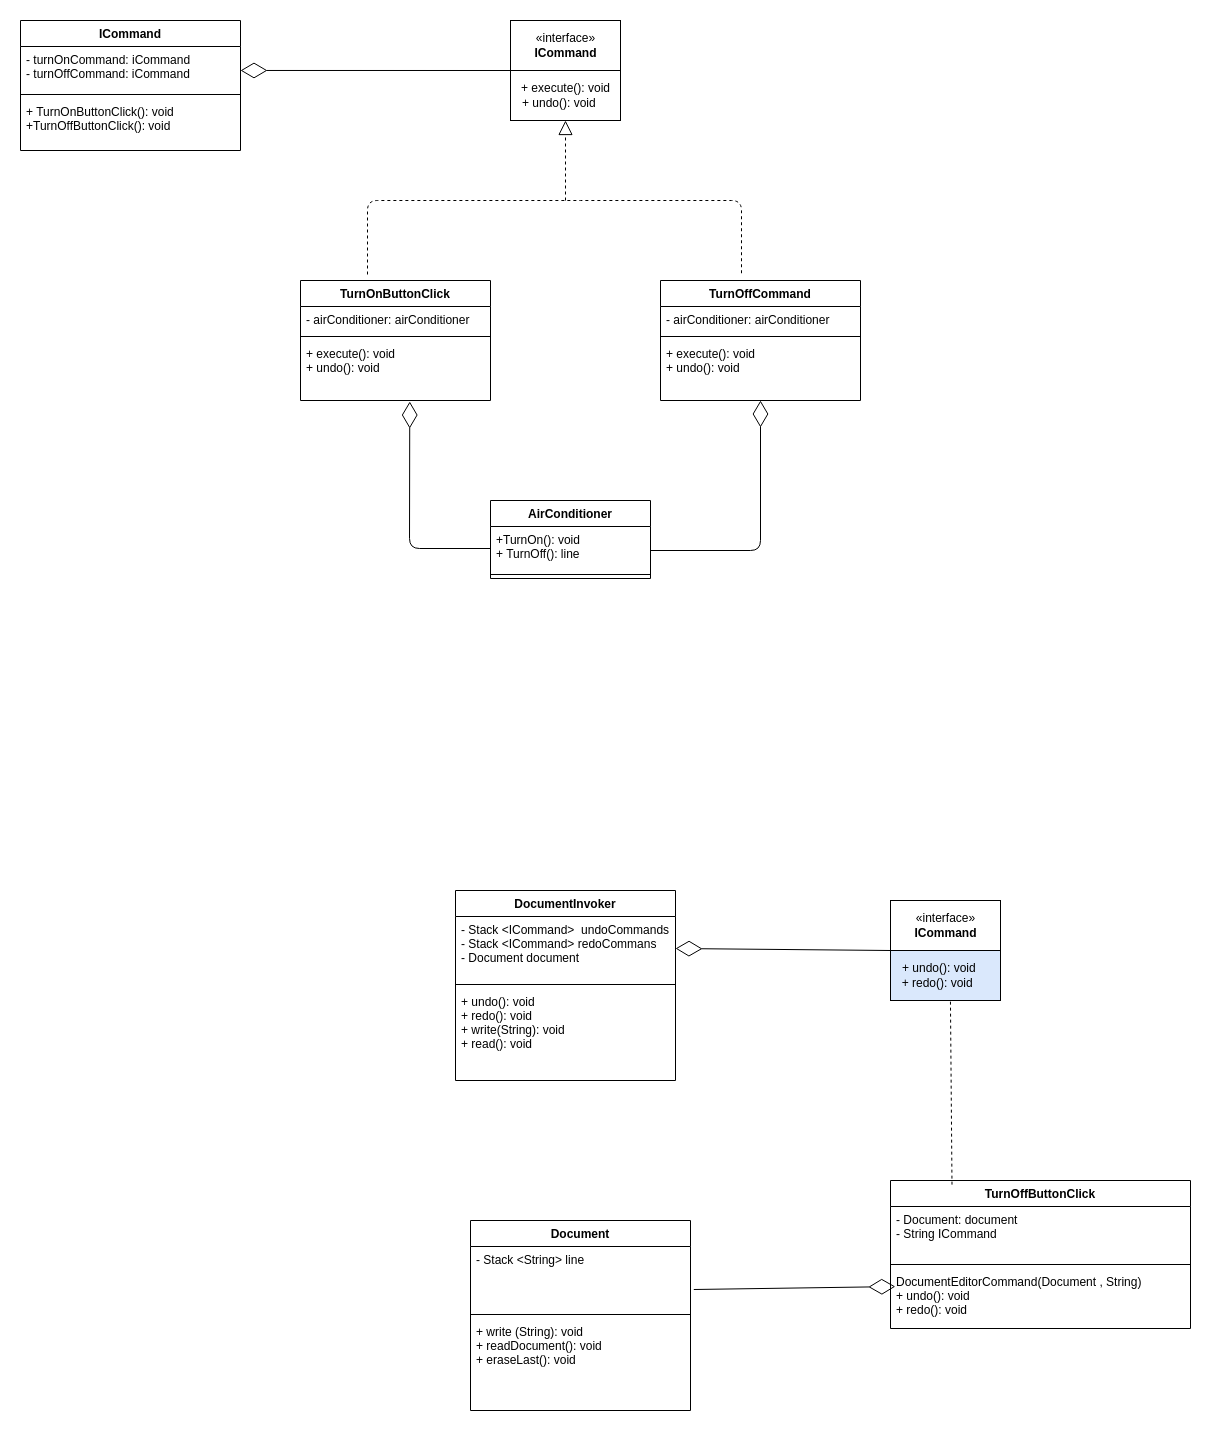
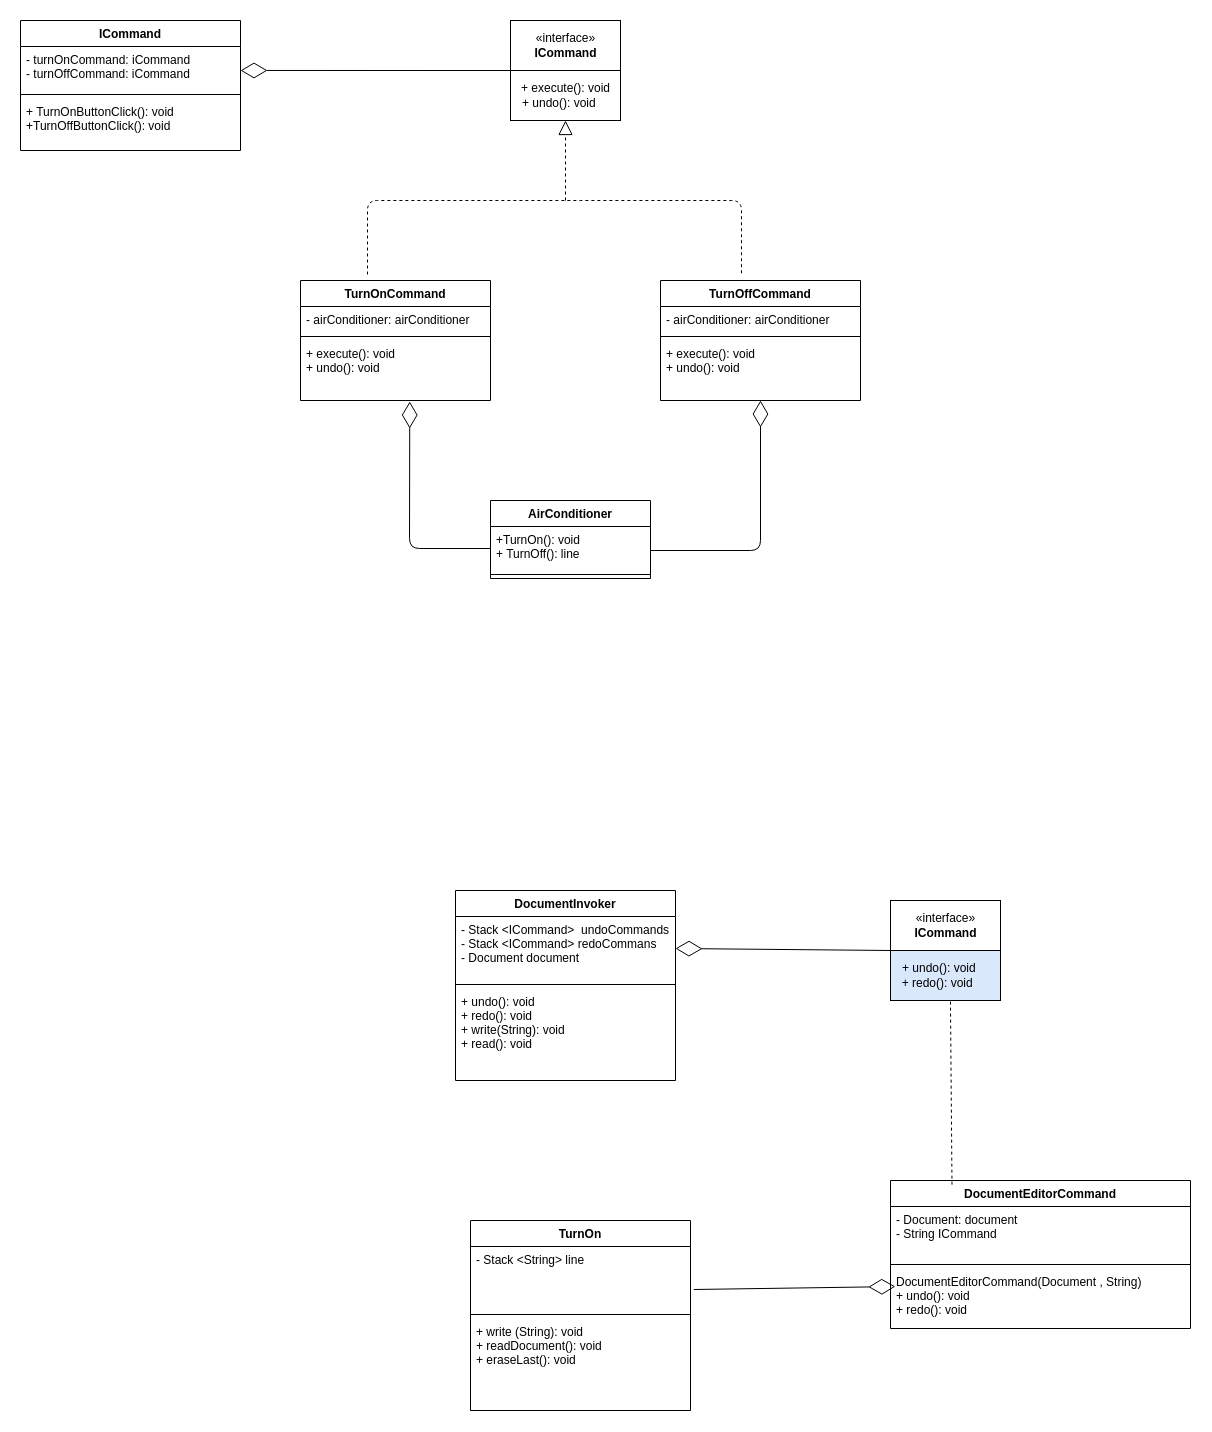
(395, 294) -> (395, 294)
(1040, 1194) -> (1040, 1194)
(580, 1234) -> (580, 1234)
